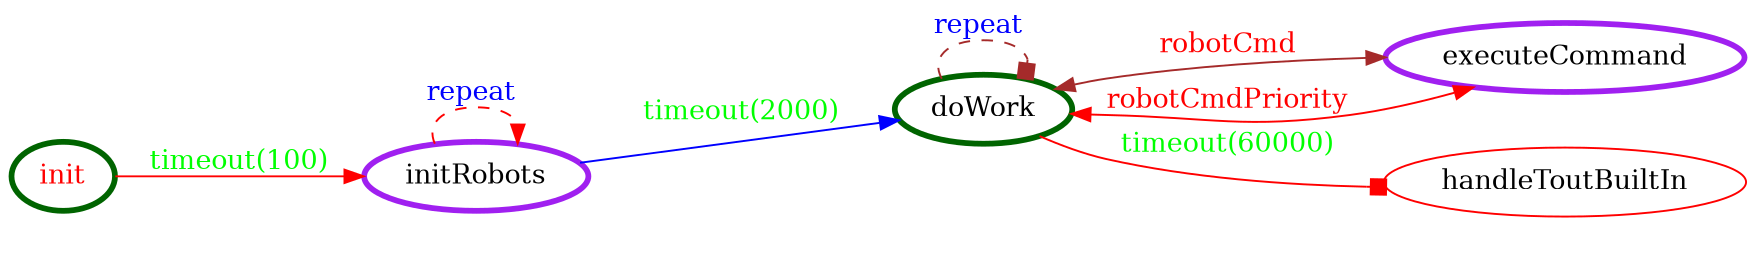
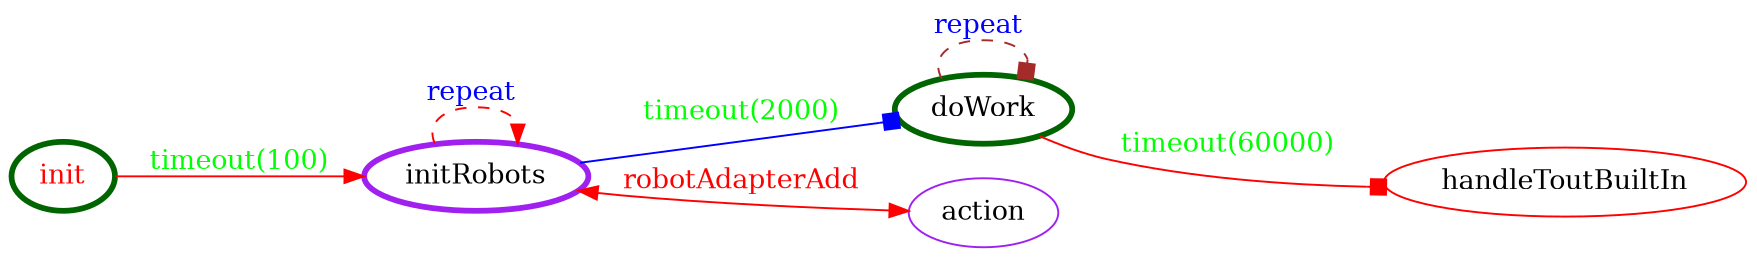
(1565, 58) -> none
(730, 143) -> (730, 143)
none -> (984, 213)
